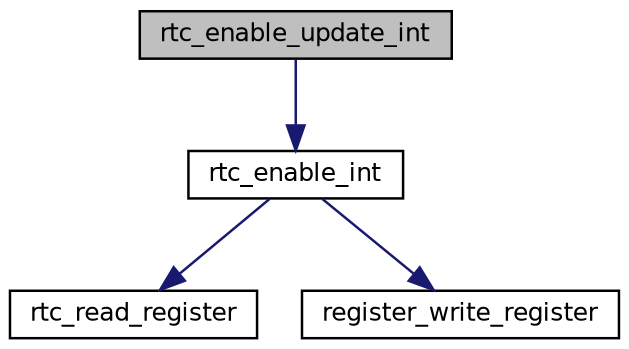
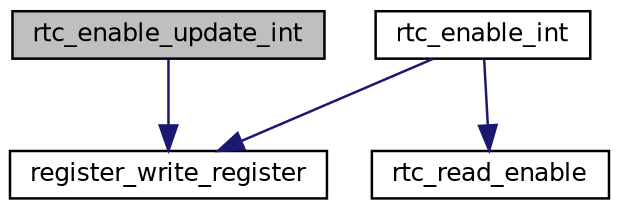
(296, 92) -> (168, 92)
(134, 314) -> (490, 175)
